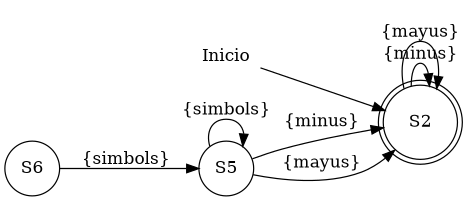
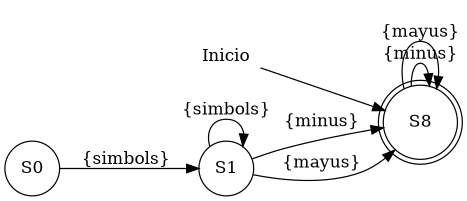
(420, 122) -> (420, 122)
(32, 169) -> (32, 169)
(226, 169) -> (226, 169)
